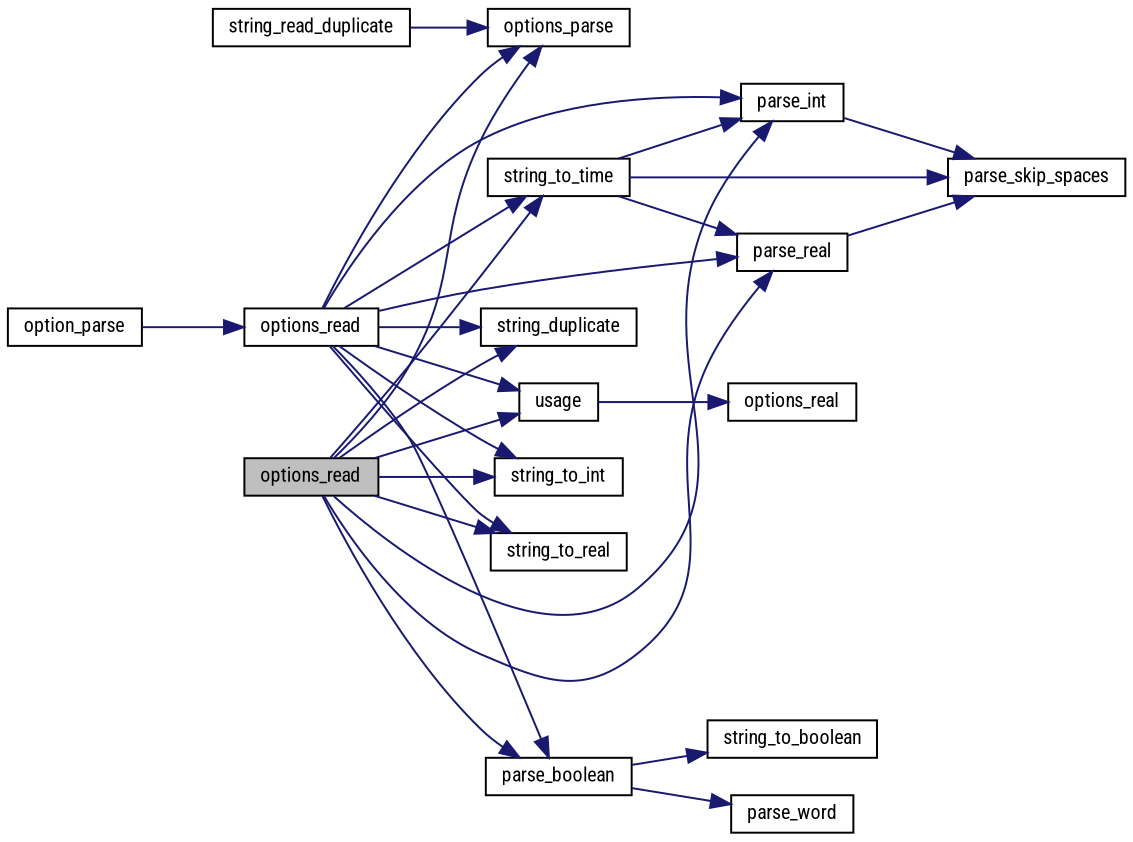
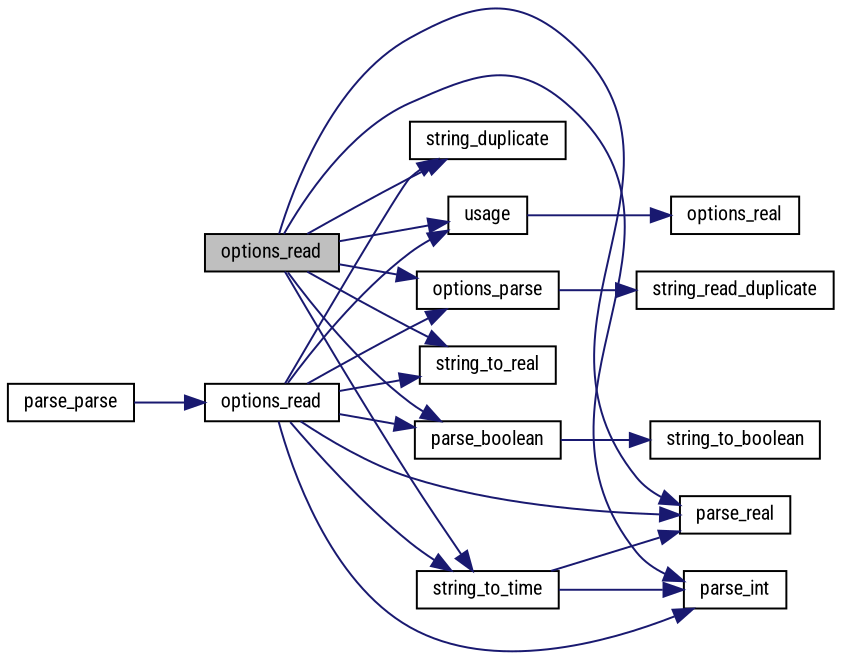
(439, 28) -> (587, 290)
(1037, 177) -> none
(75, 327) -> (71, 403)
(559, 477) -> none
(792, 814) -> none
